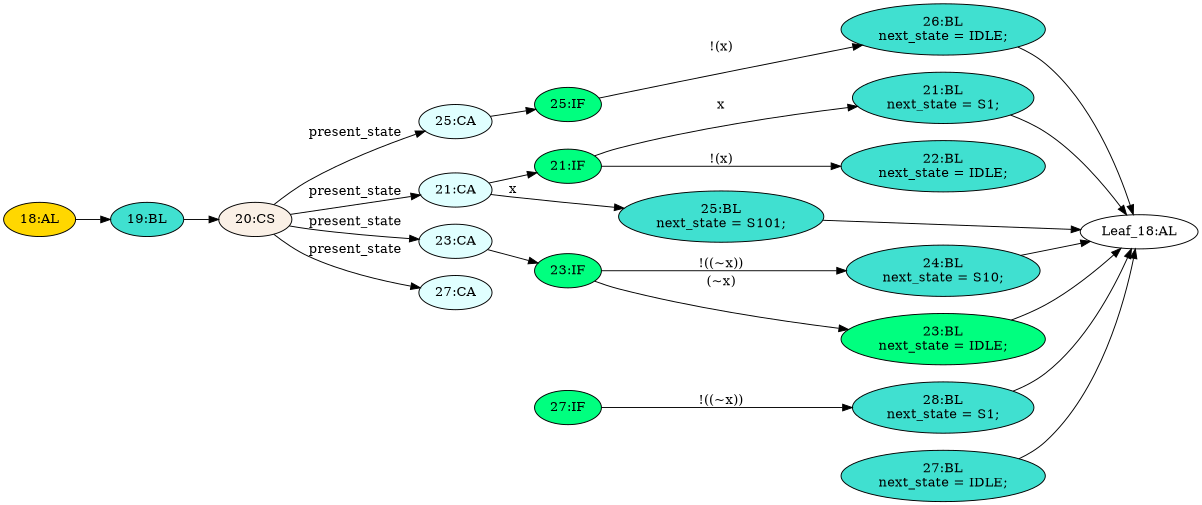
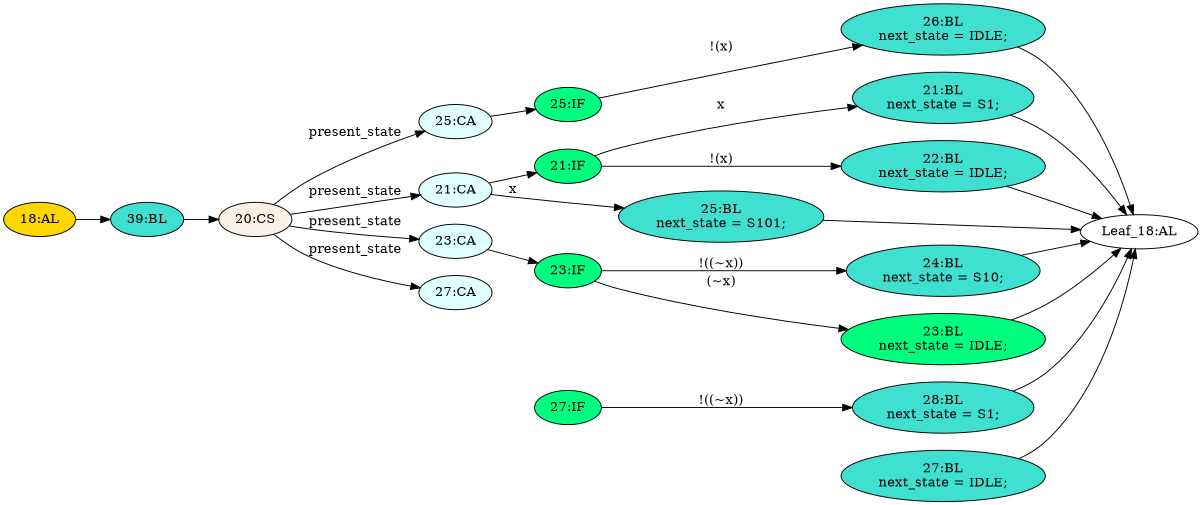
none -> (1050, 201)
(147, 219) -> (147, 219)
